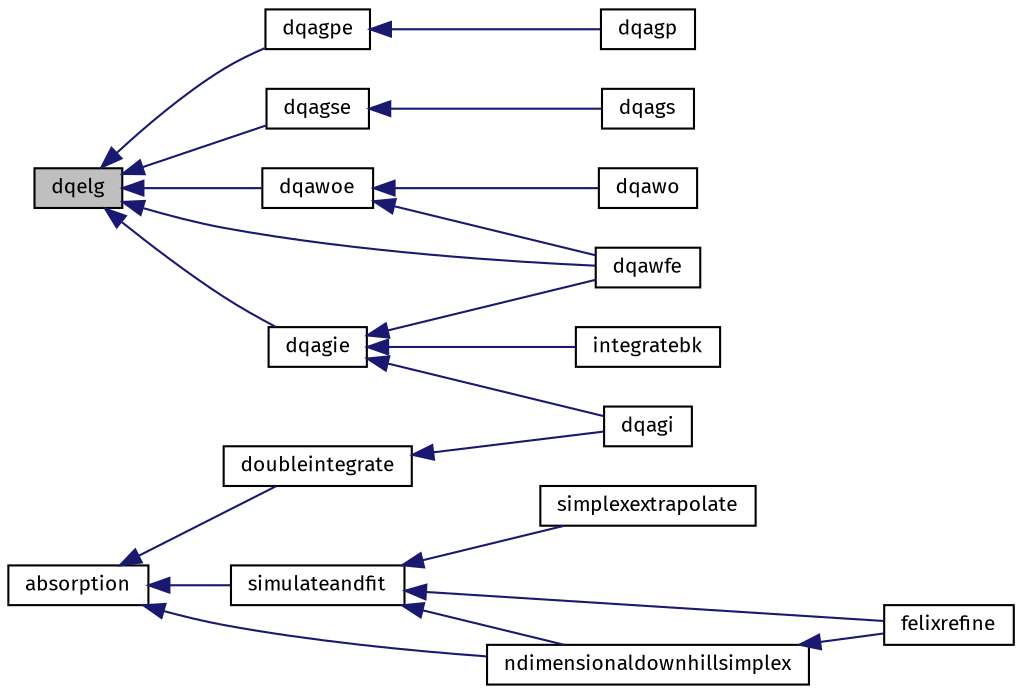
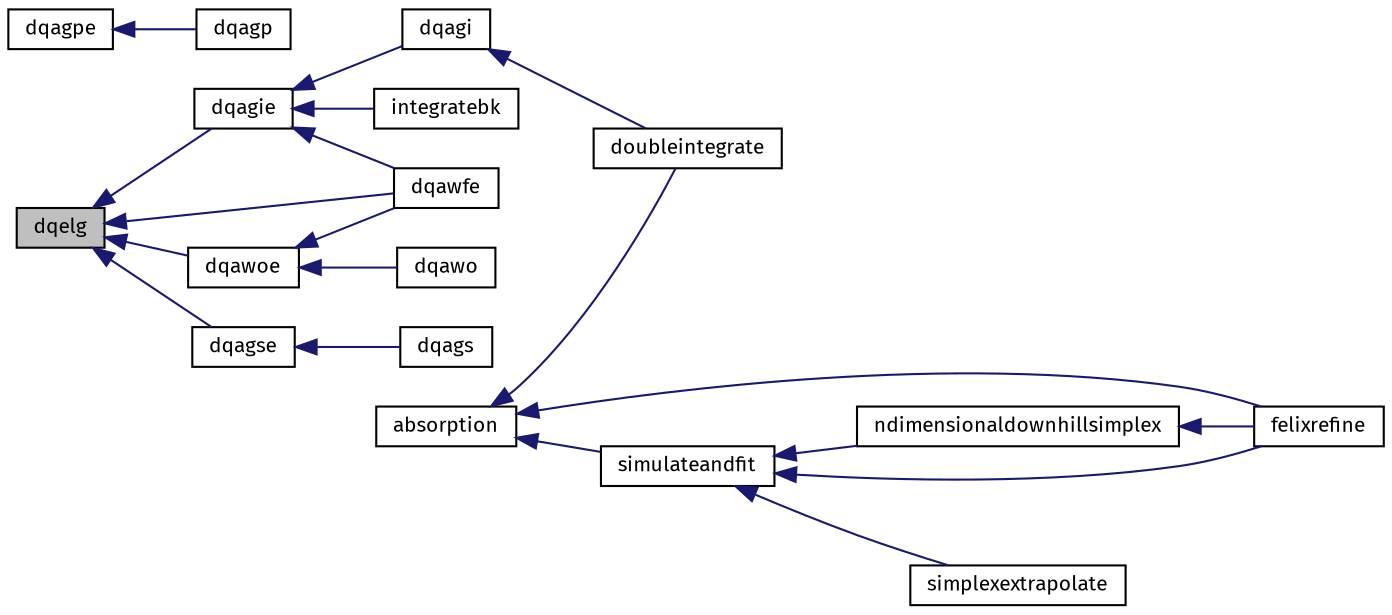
(187, 94) -> none
(519, 442) -> (576, 94)
(324, 640) -> (900, 375)
